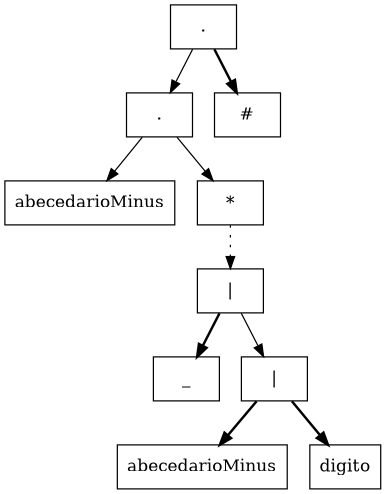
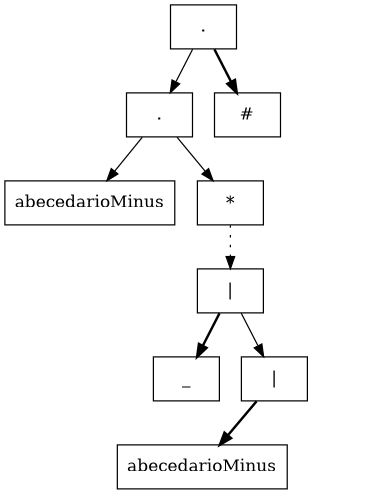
(345, 467) -> none
